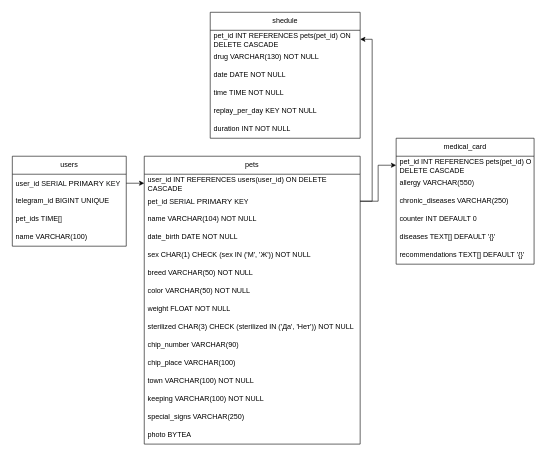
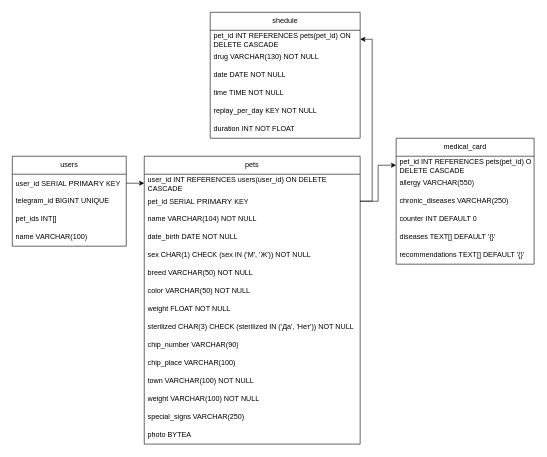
(252, 129) -> (255, 129)
(43, 219) -> (41, 219)
(203, 399) -> (201, 399)
